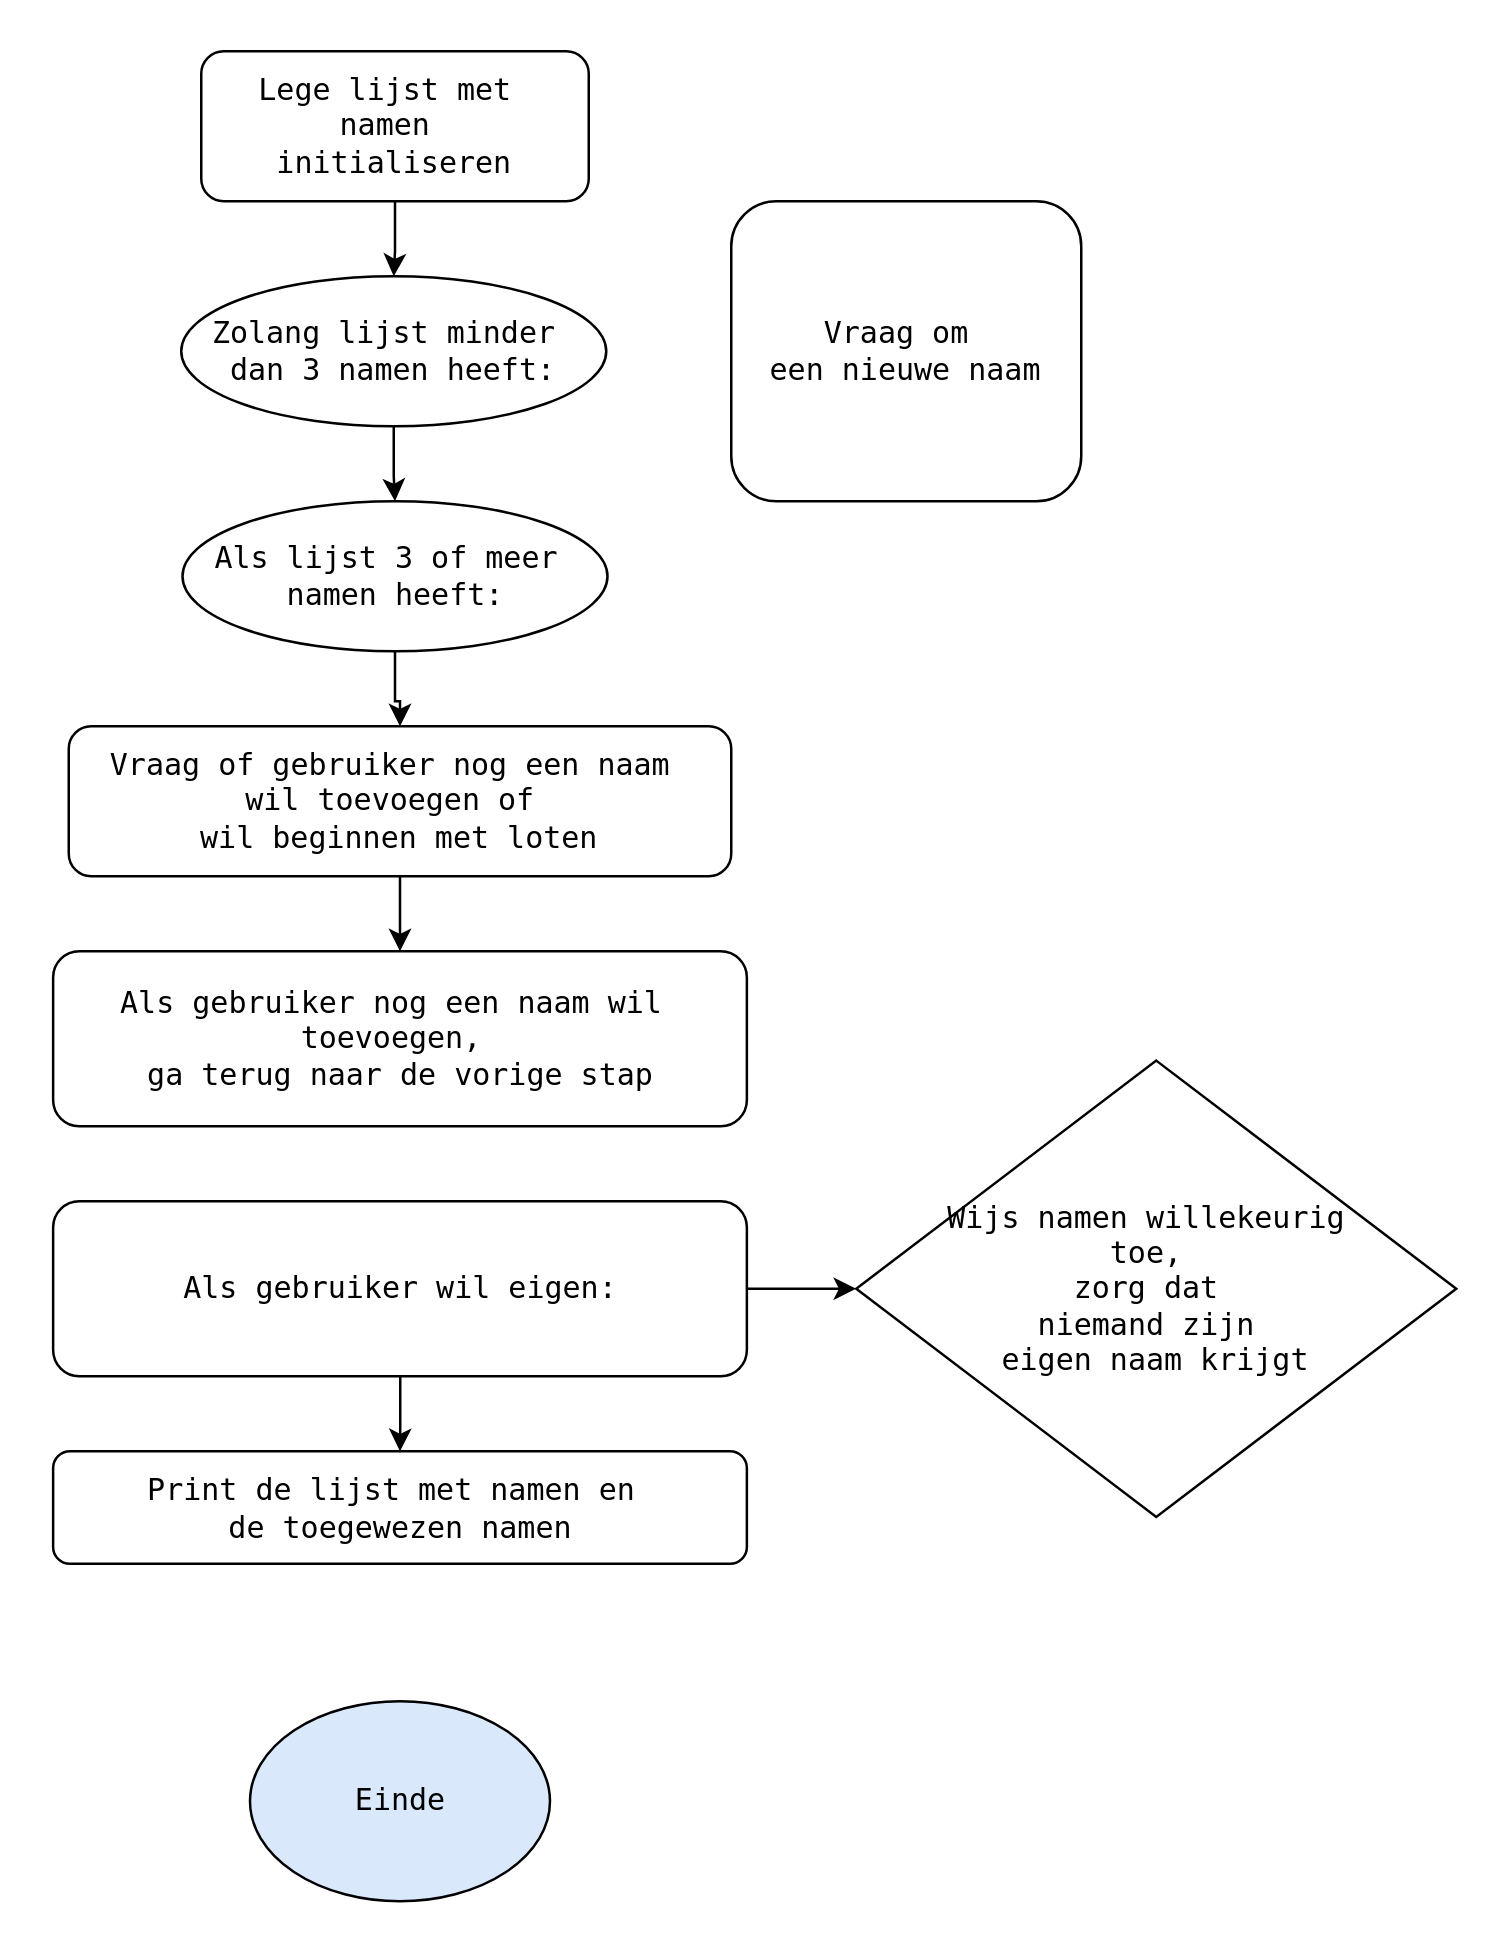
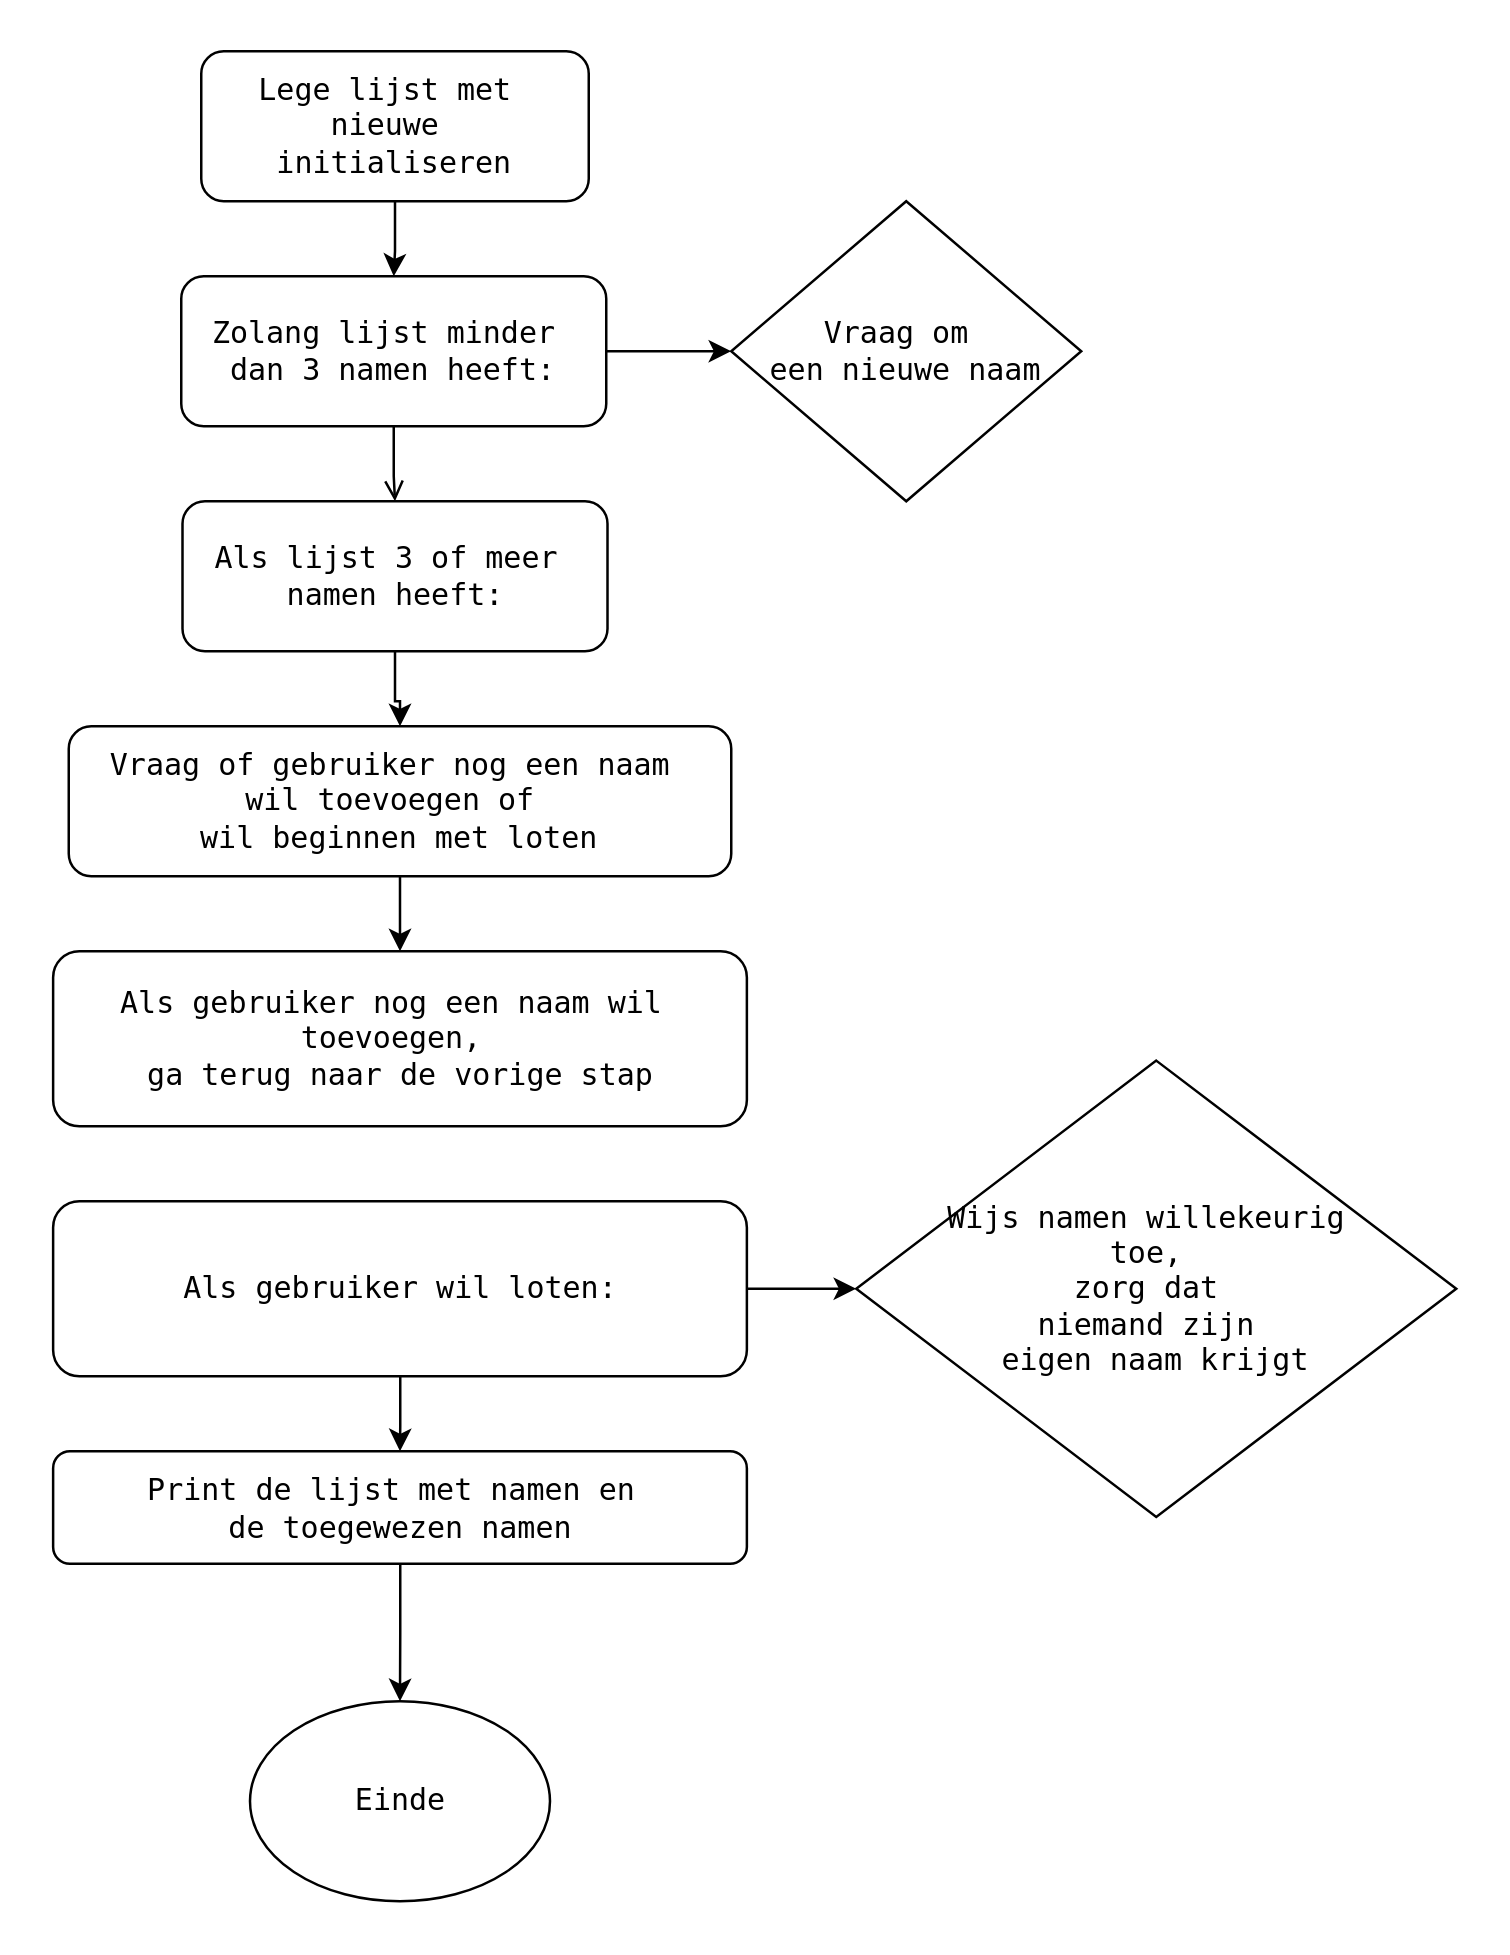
(395, 126) -> (395, 126)
(394, 351) -> (394, 351)
none -> (660, 351)
(906, 351) -> (906, 351)
(394, 483) -> (394, 486)
(395, 576) -> (395, 576)
(401, 1289) -> (401, 1289)
none -> (400, 1624)
(400, 1801) -> (400, 1801)
